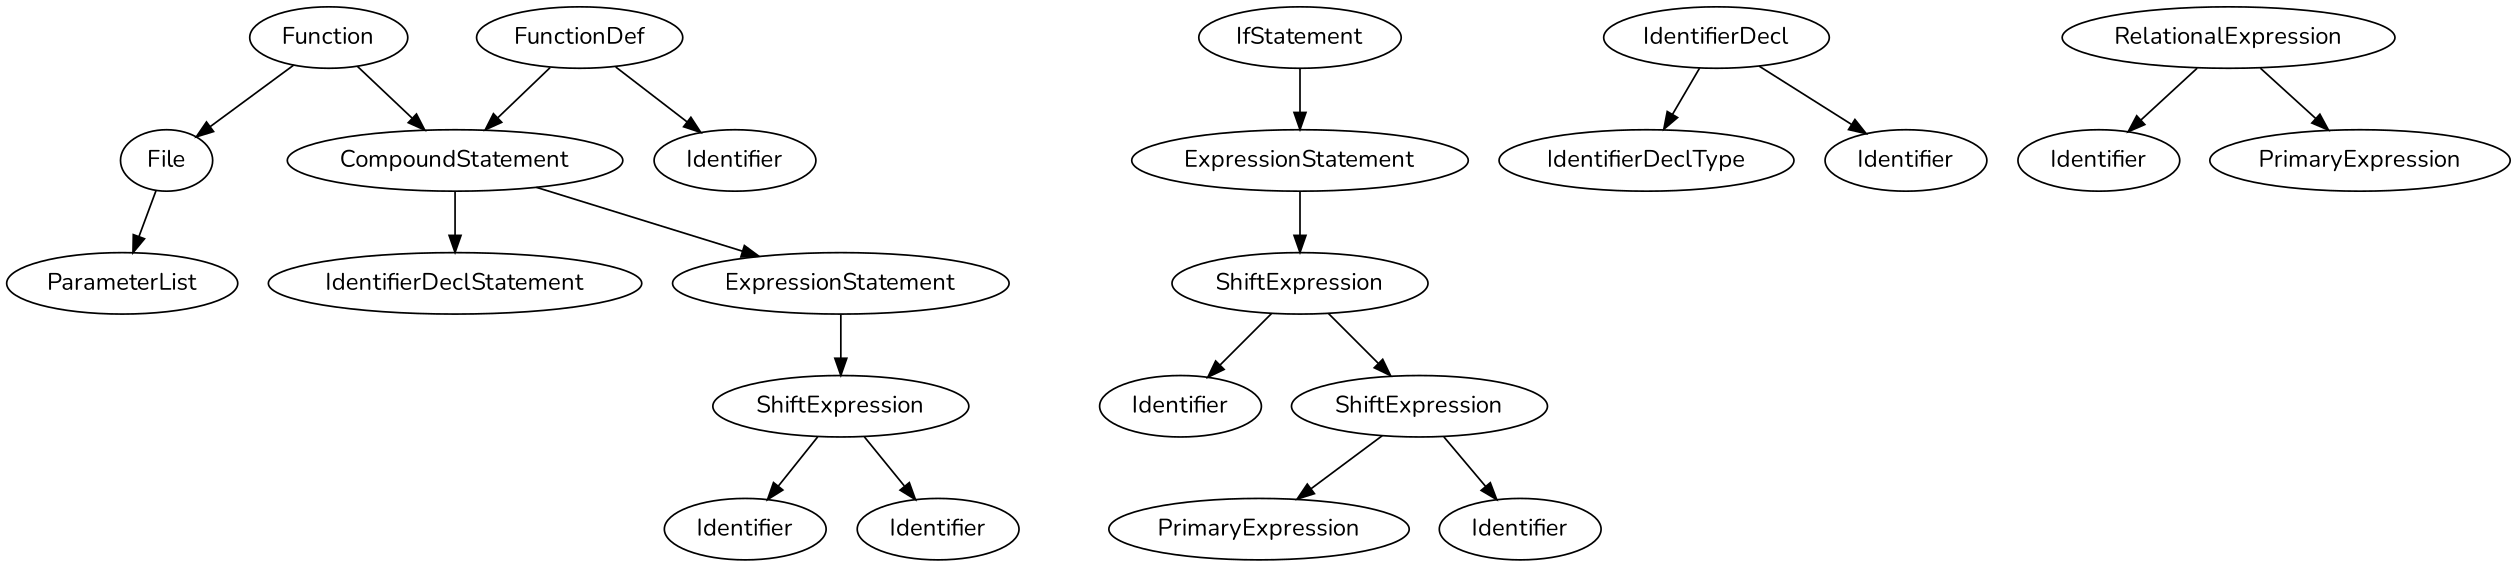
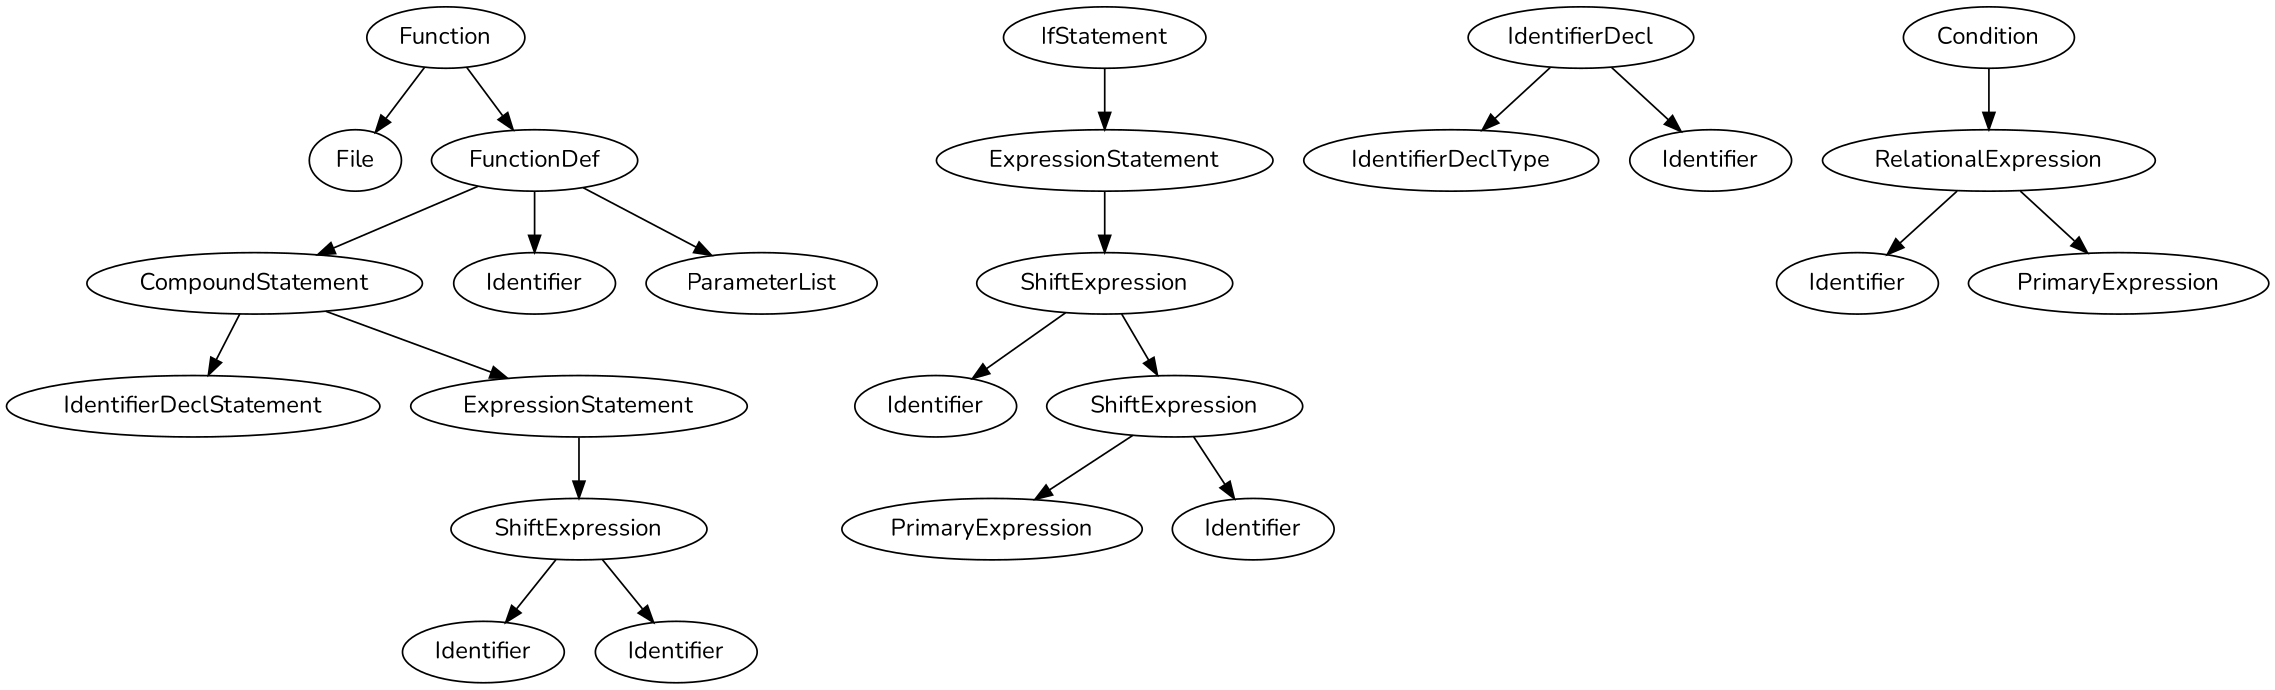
none -> (1989, 38)
(385, 92) -> (485, 92)
(147, 214) -> (640, 217)
